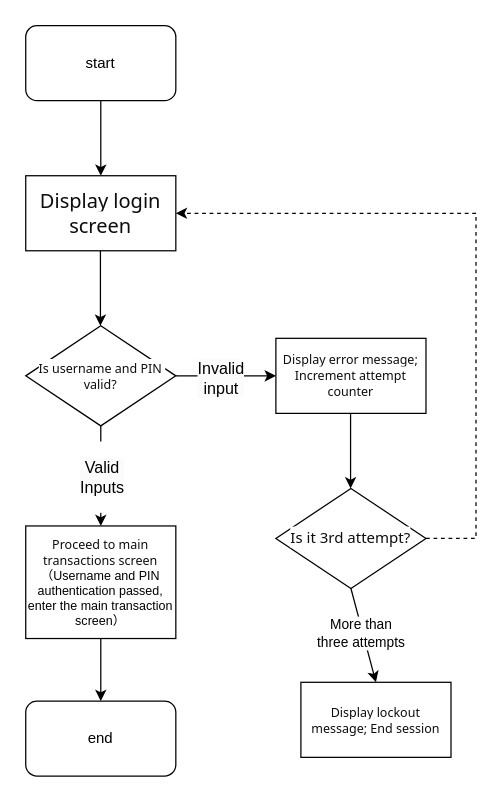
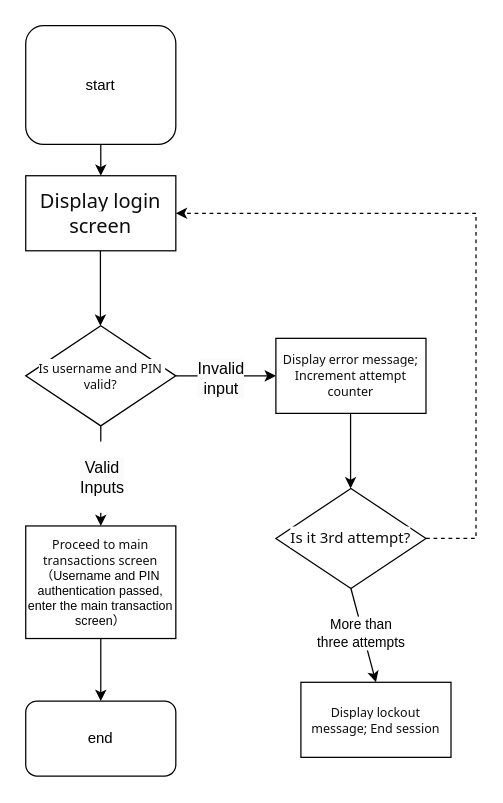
(101, 63) -> (101, 85)
